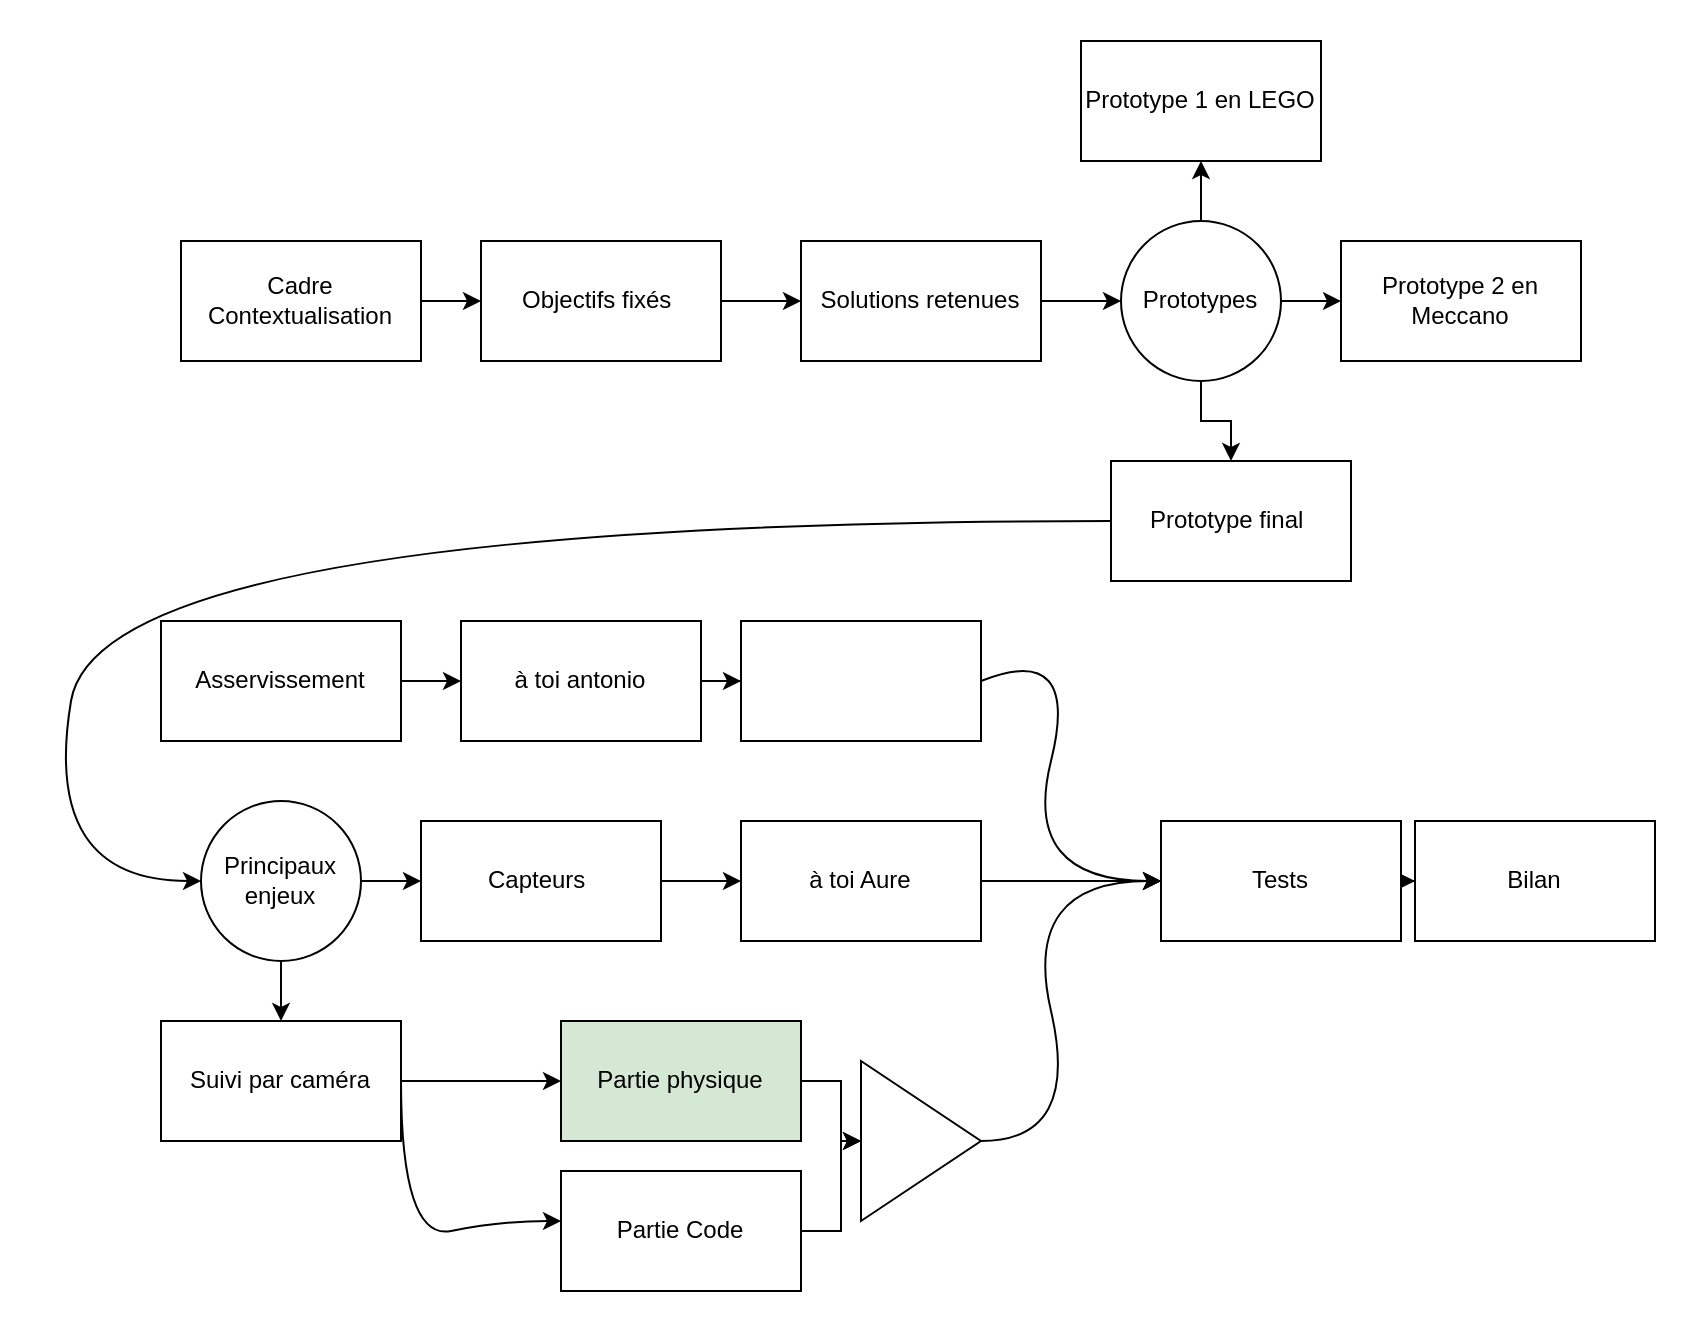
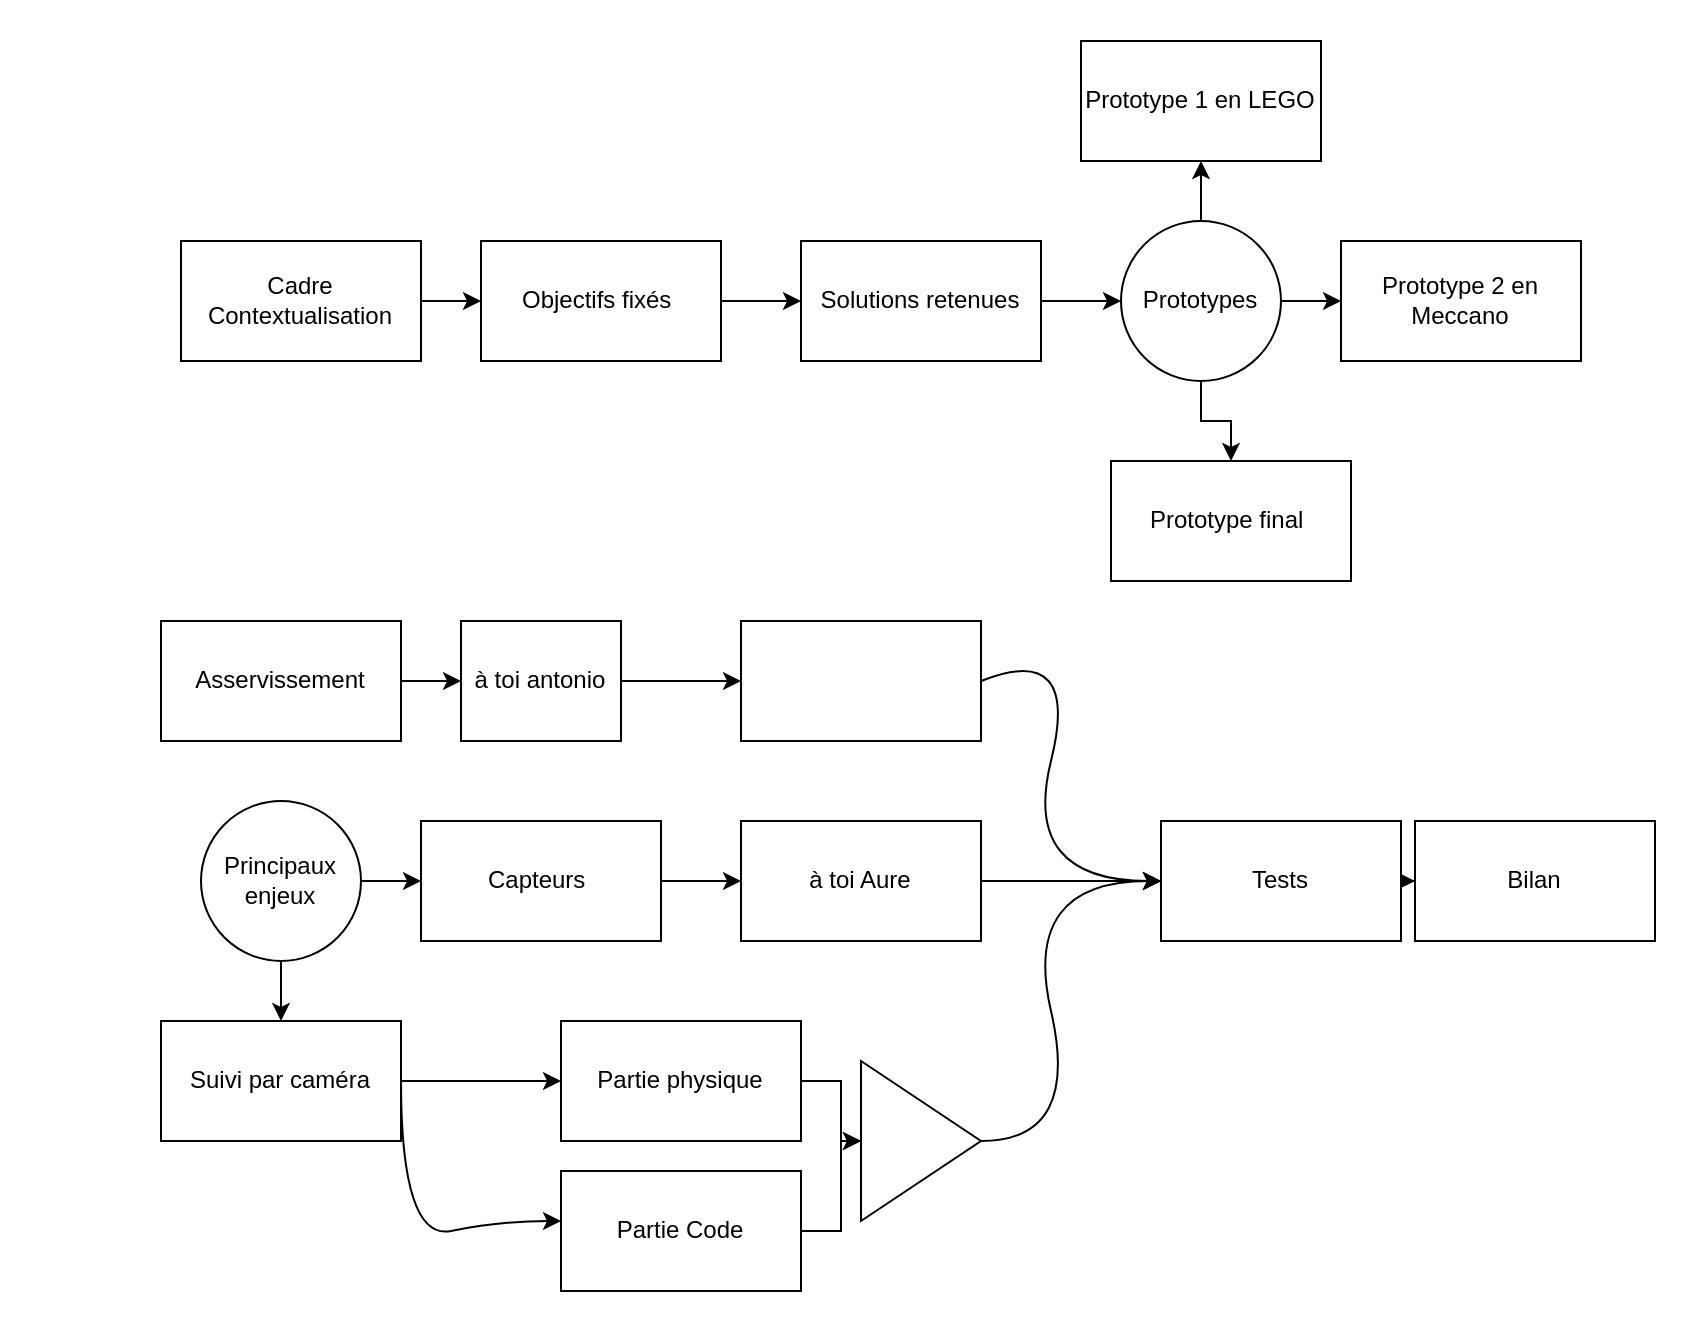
(443, 552) -> none
(581, 681) -> (541, 681)
(681, 1081) -> (681, 1081)
